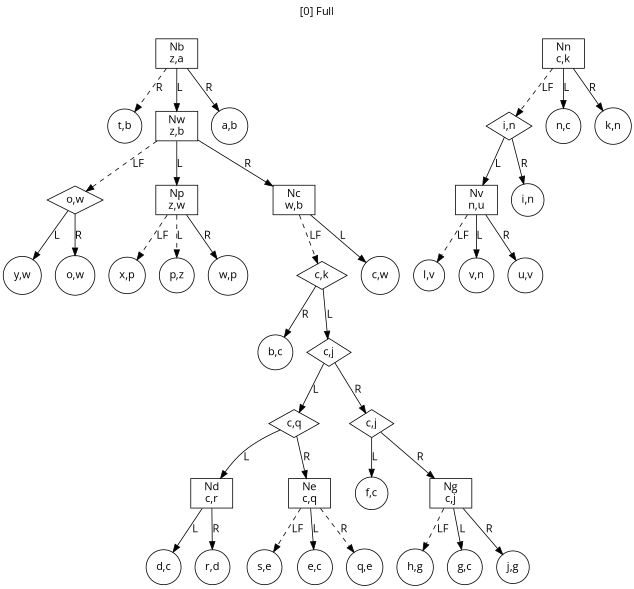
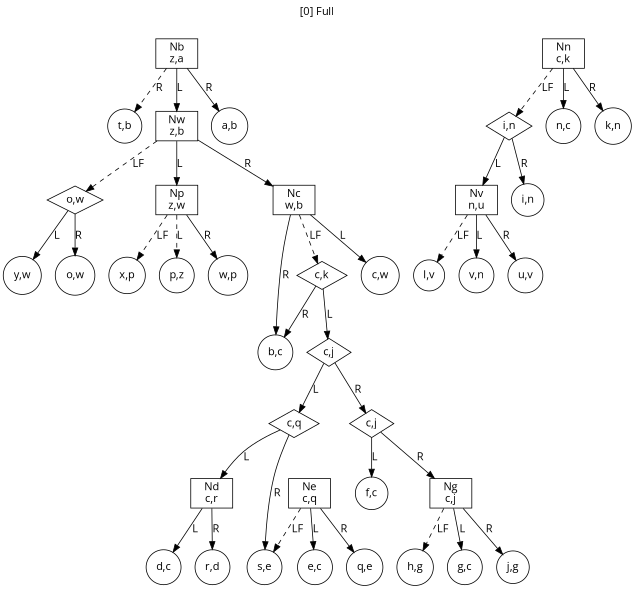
none -> (281, 270)
(301, 453) -> (272, 487)
(335, 527) -> (335, 527)
